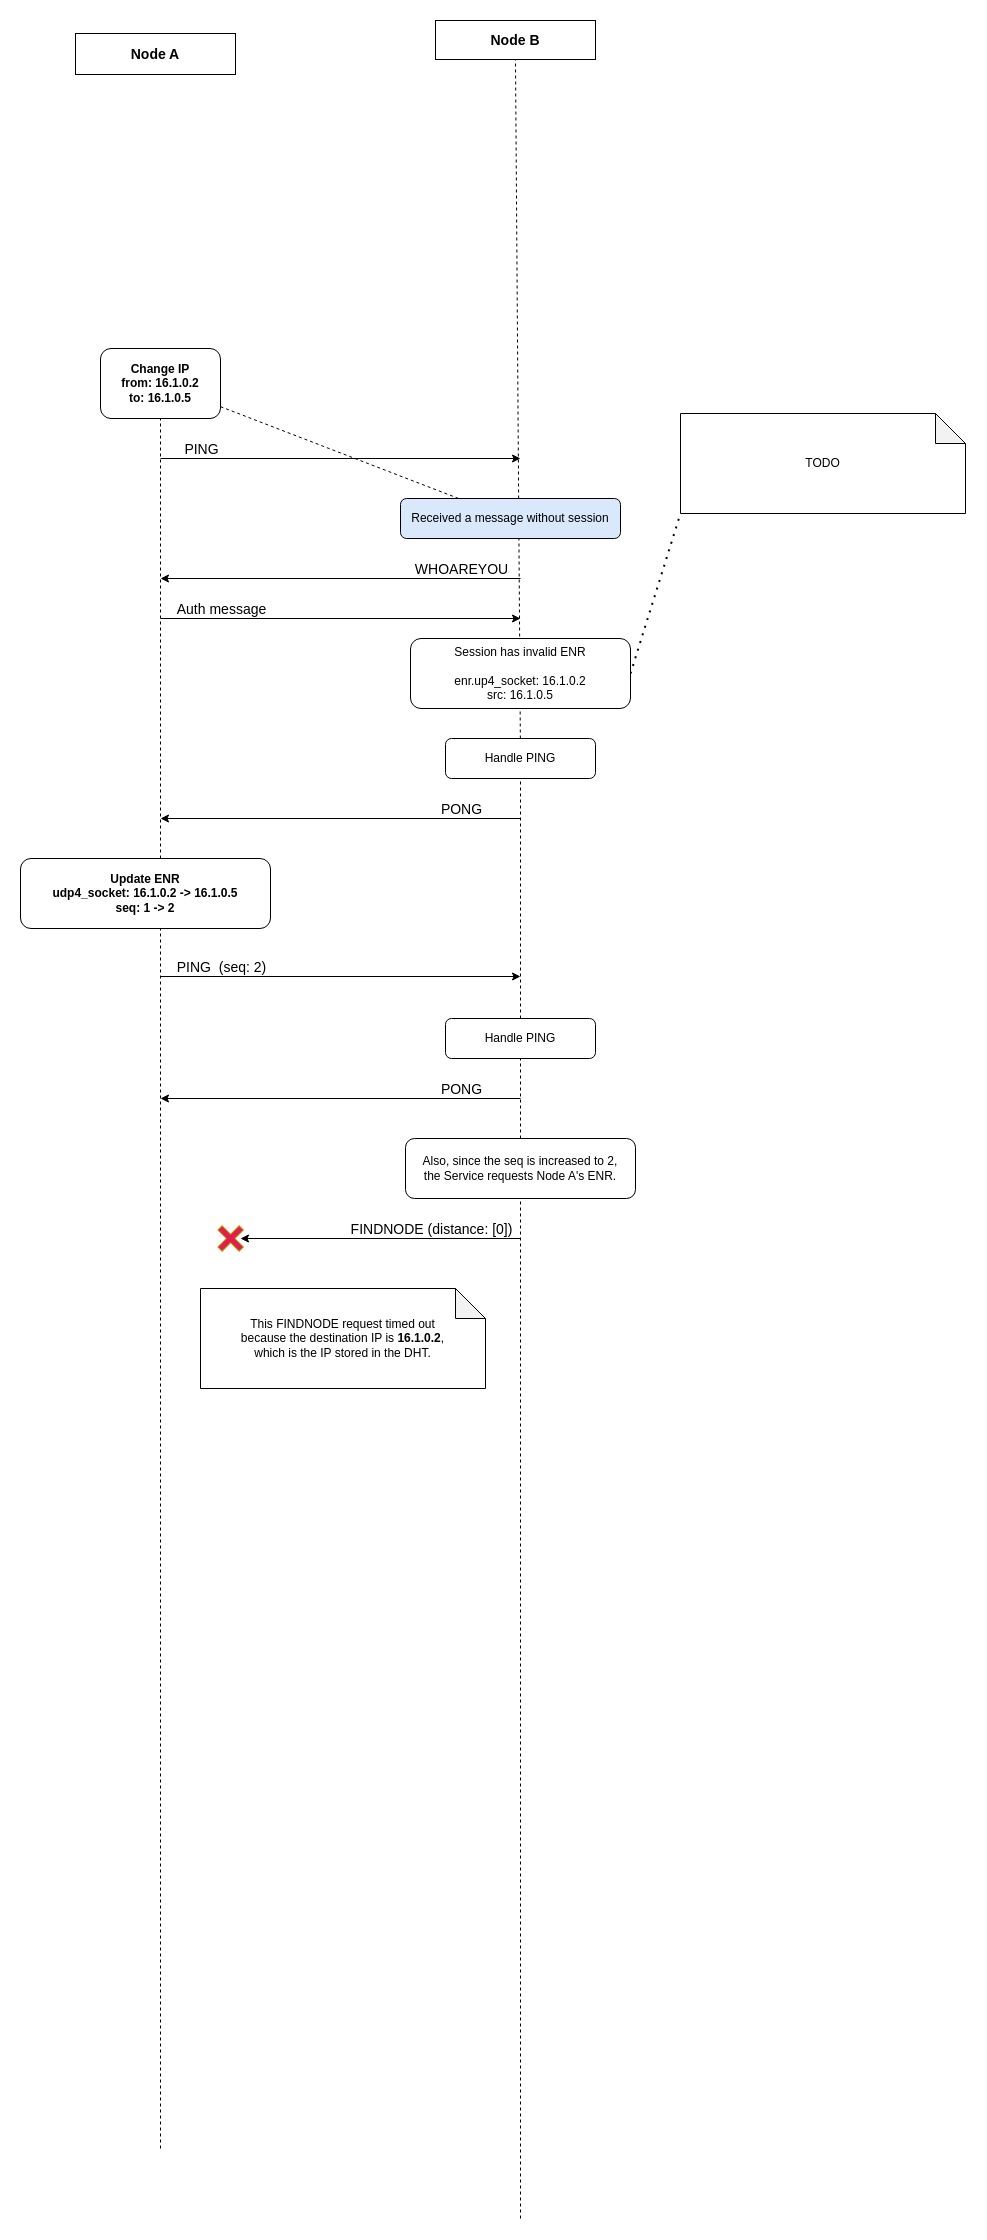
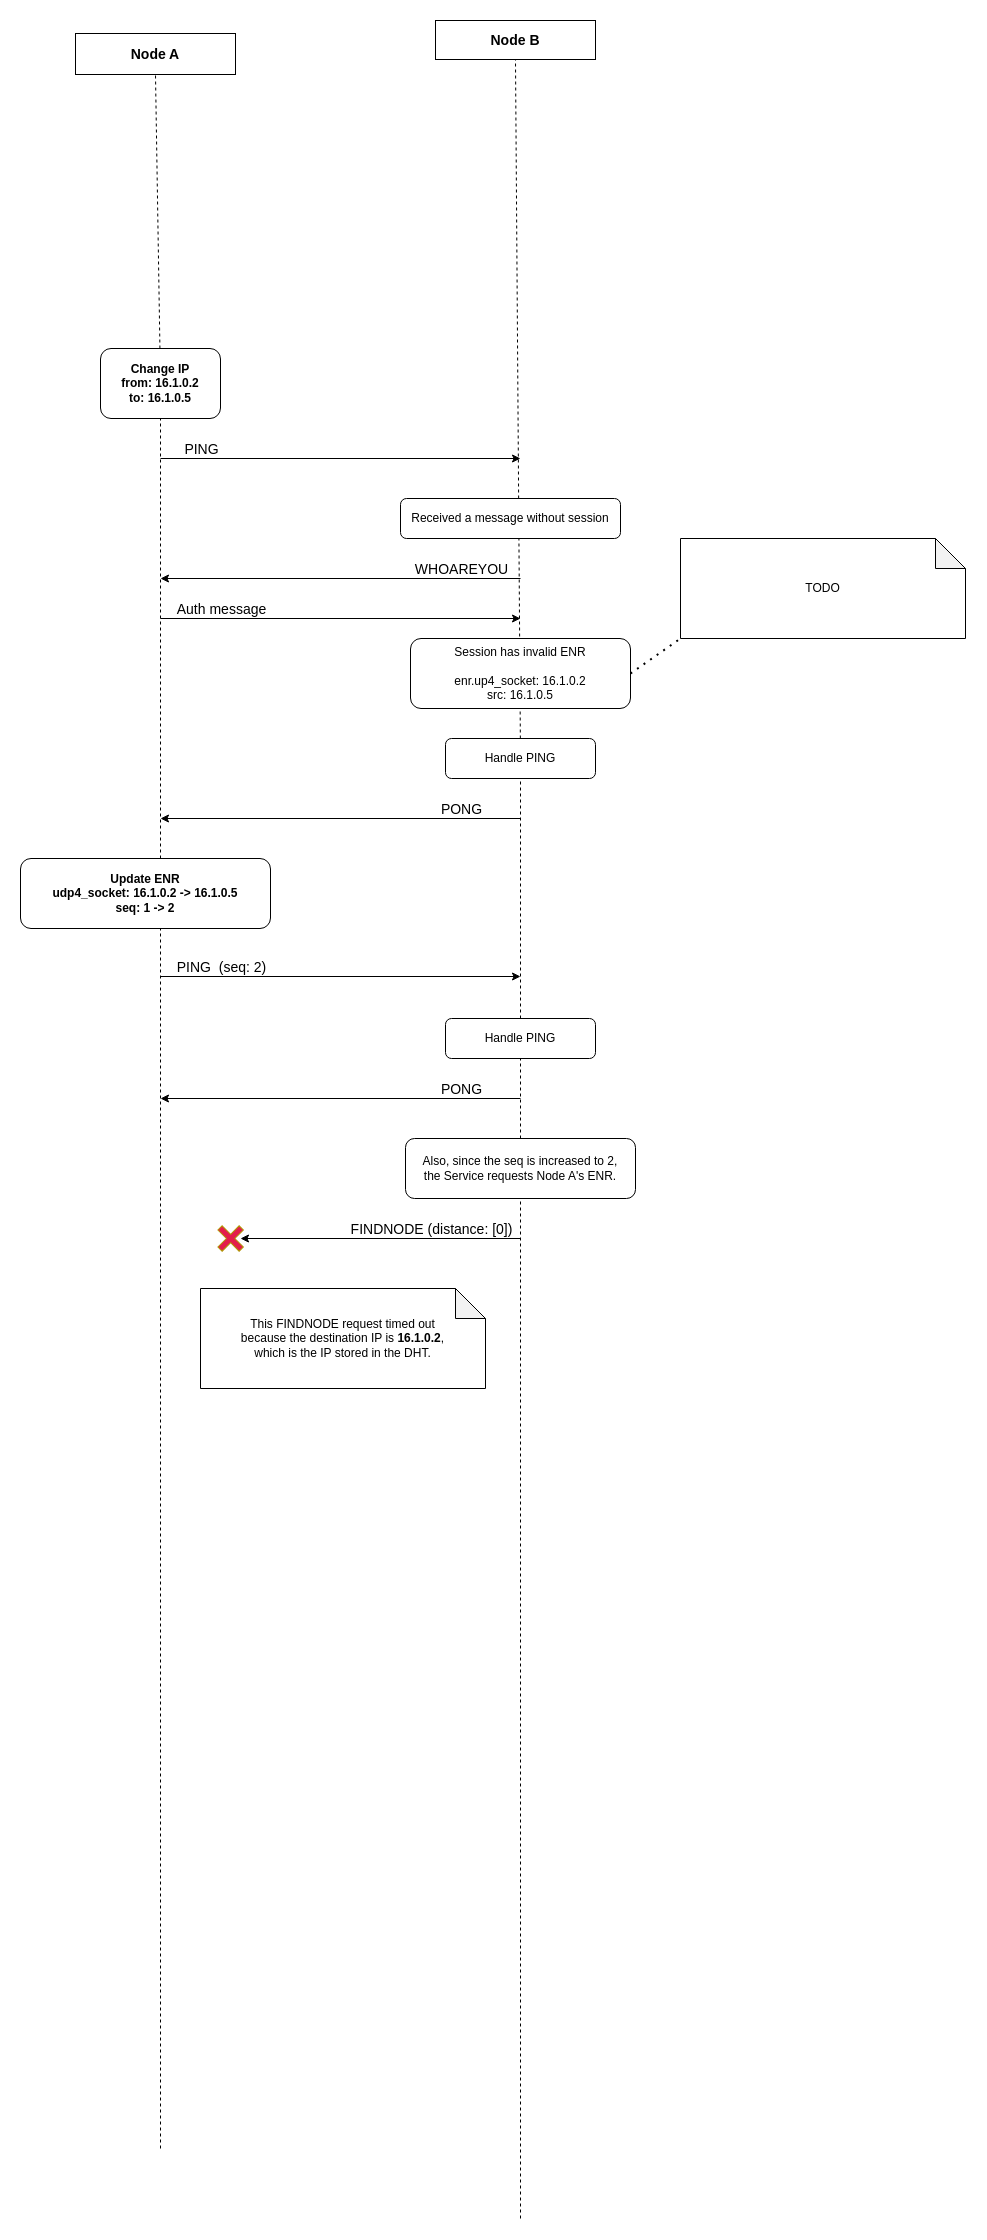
(285, 431) -> (158, 212)
(823, 464) -> (823, 589)
(511, 519) -> (511, 519)
